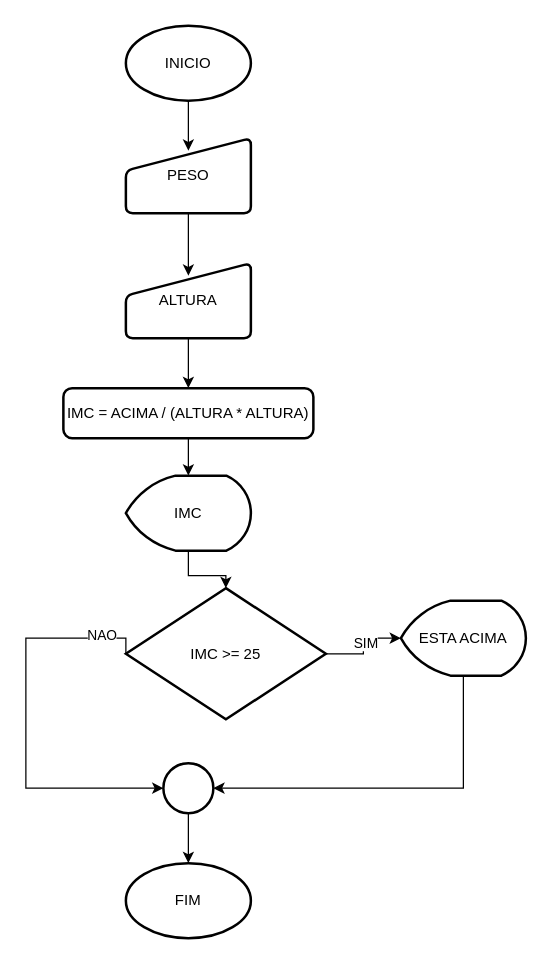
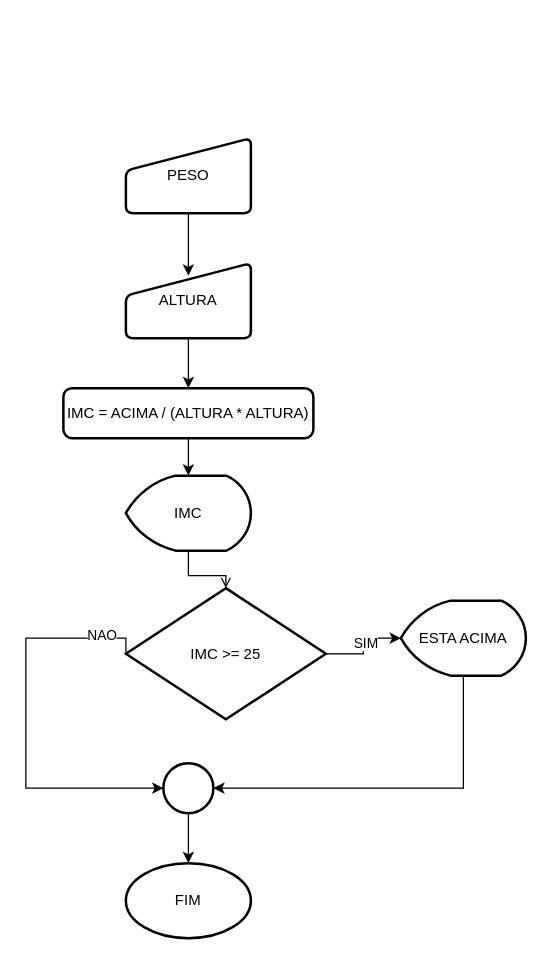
(188, 63) -> none
(188, 117) -> none
(224, 576) -> (226, 576)
